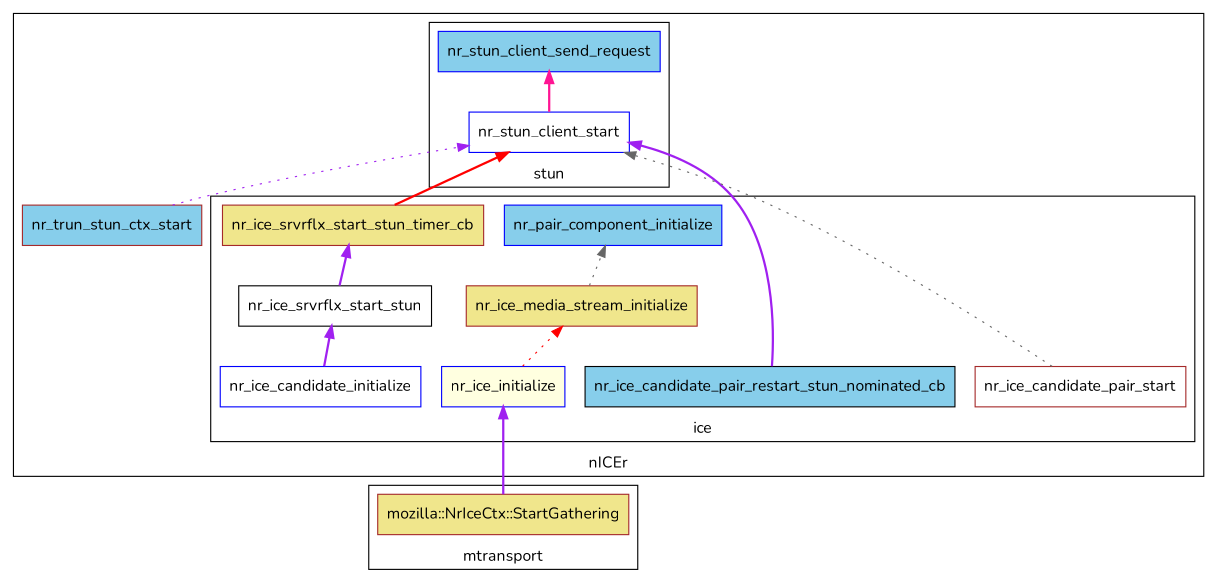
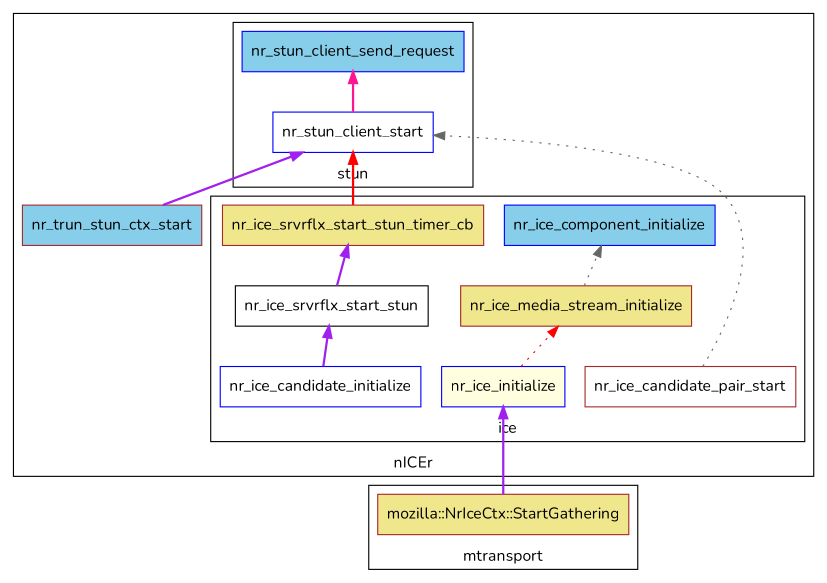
(314, 173) -> (224, 182)
(613, 225) -> (610, 225)
(770, 387) -> none
